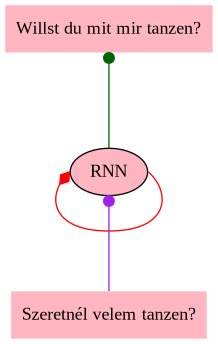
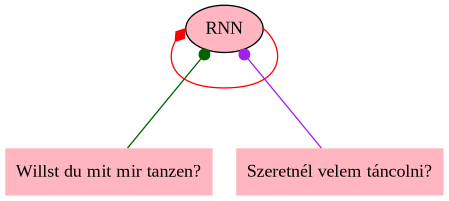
(109, 106) -> (164, 103)
(109, 315) -> (340, 172)
